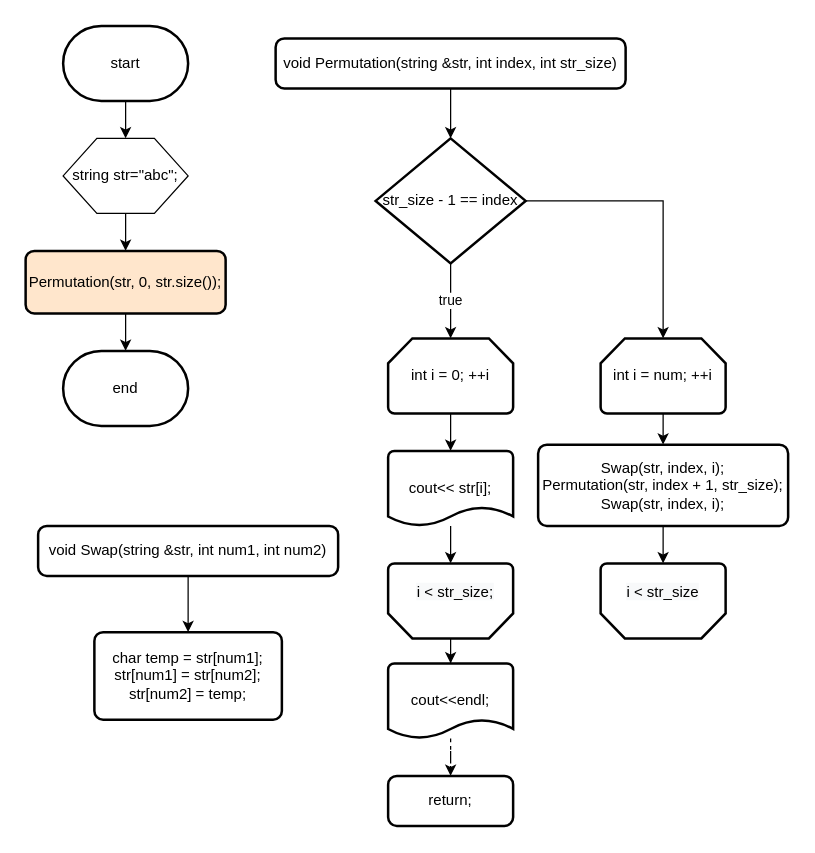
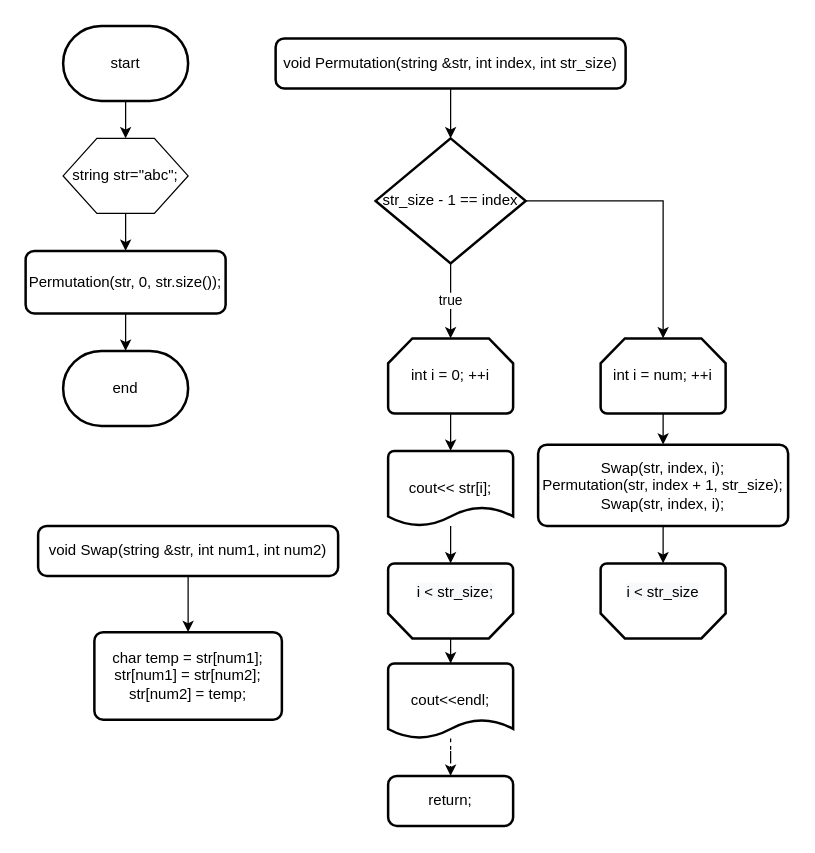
(126, 282) -> (126, 282)
